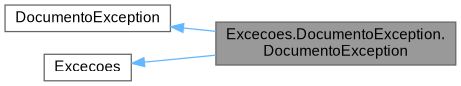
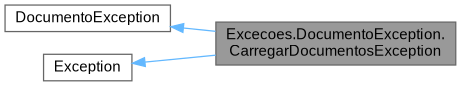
(336, 44) -> (336, 44)
(88, 68) -> (88, 68)
